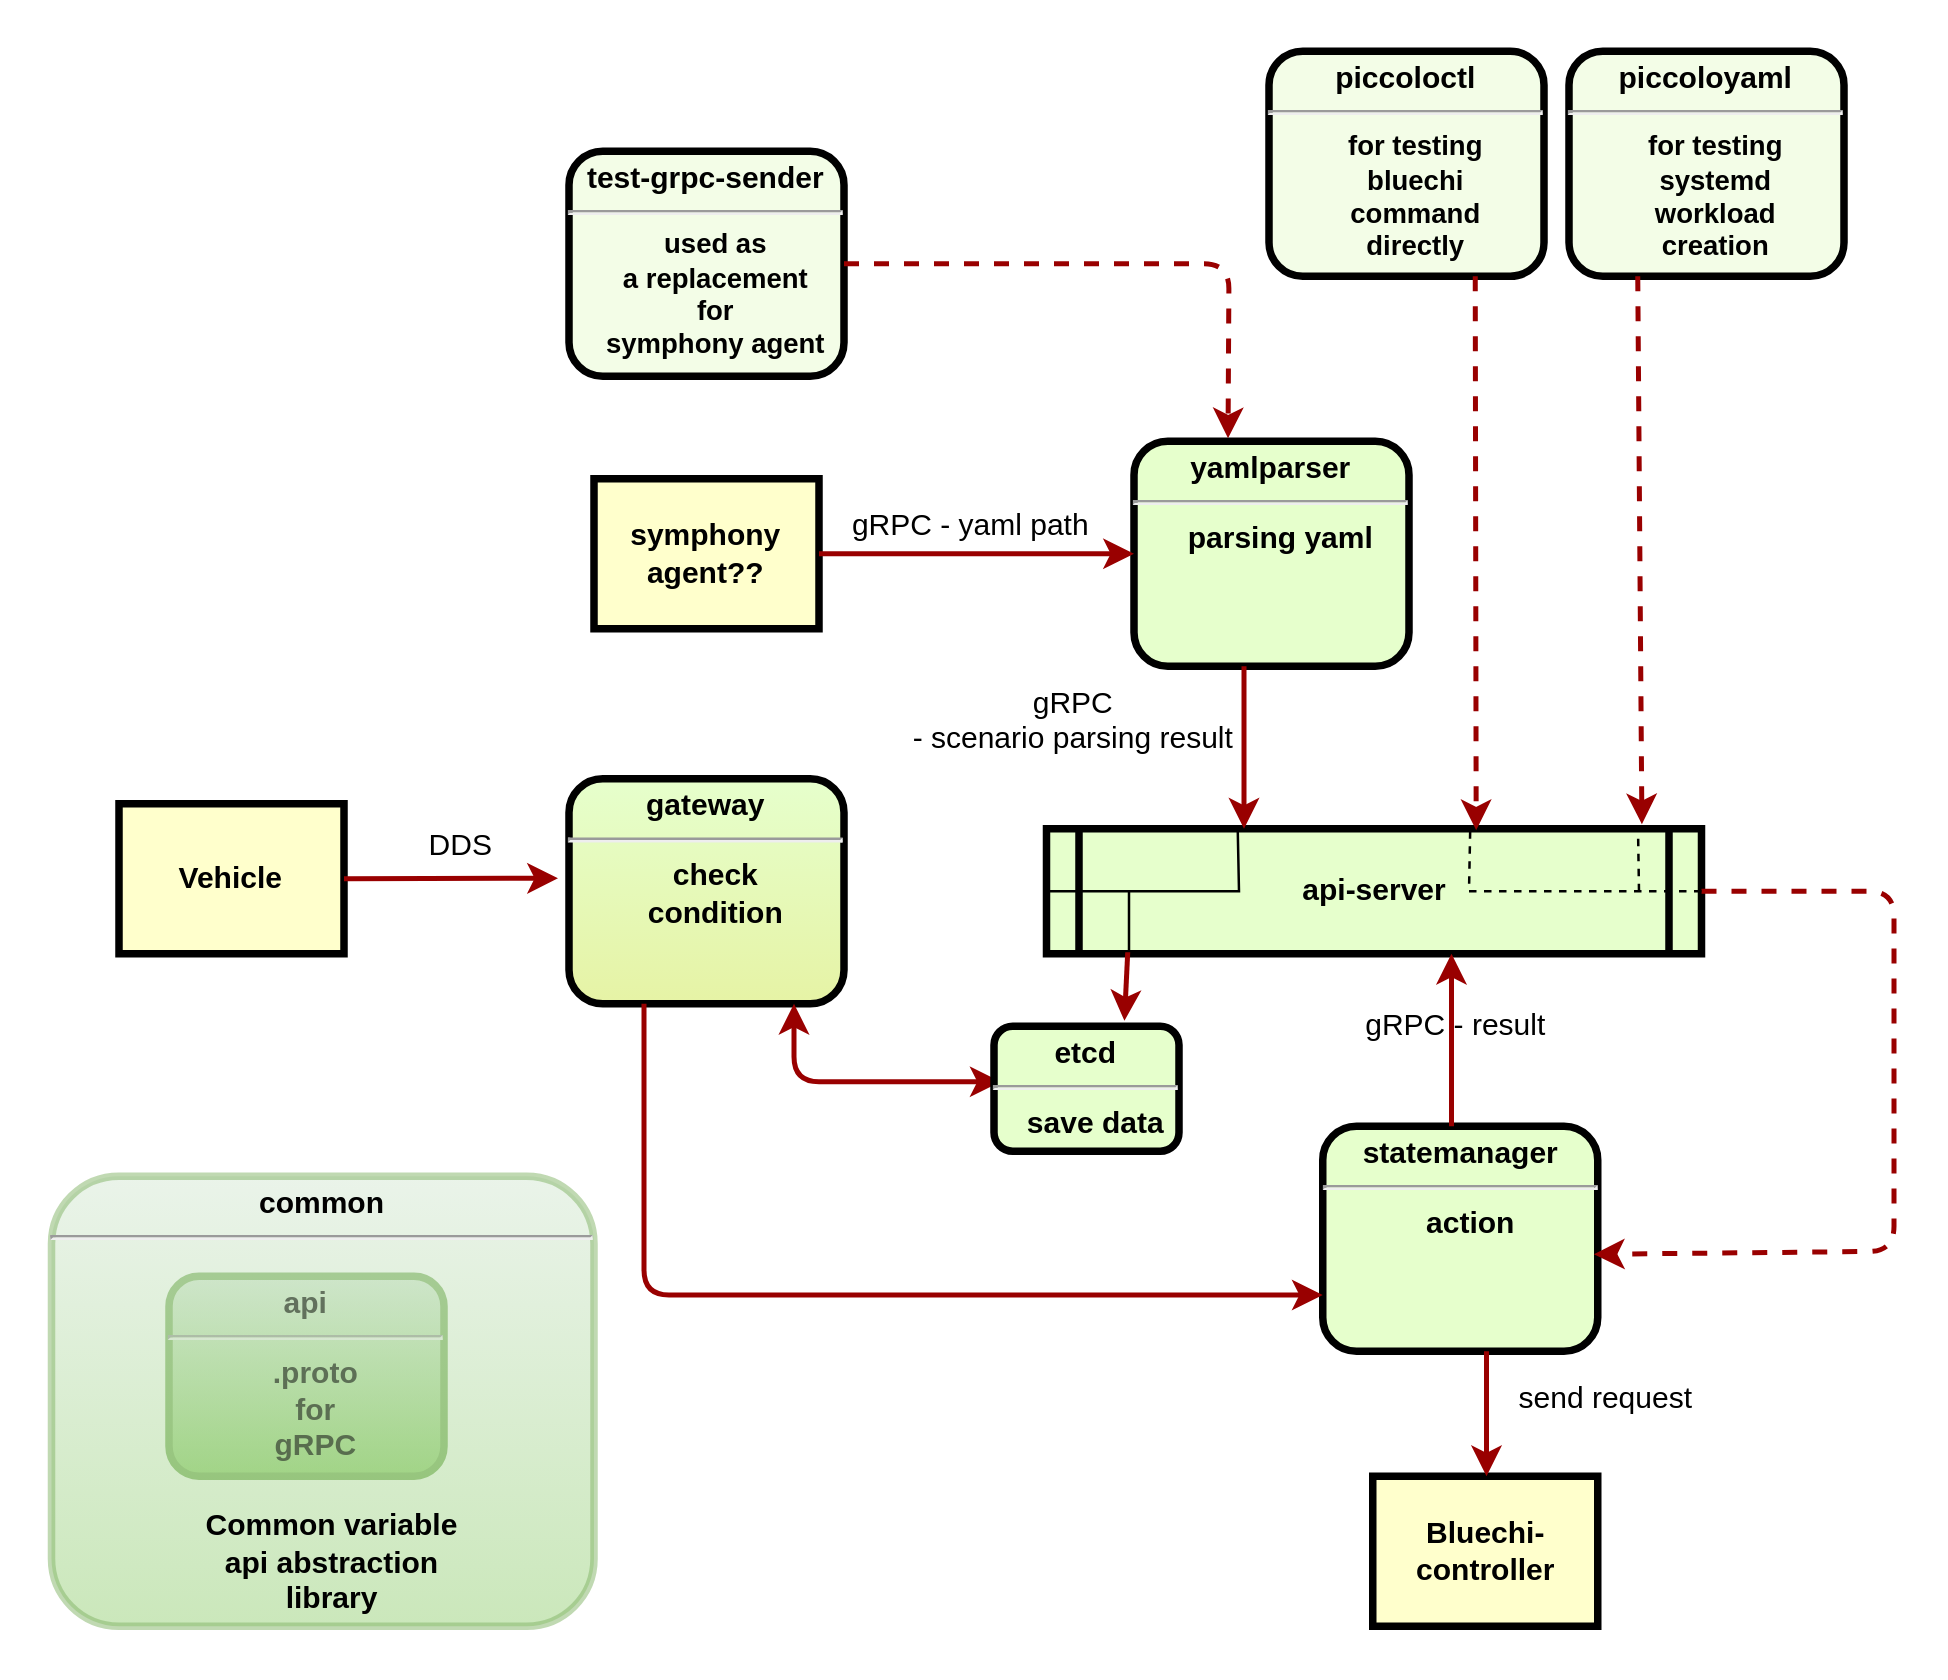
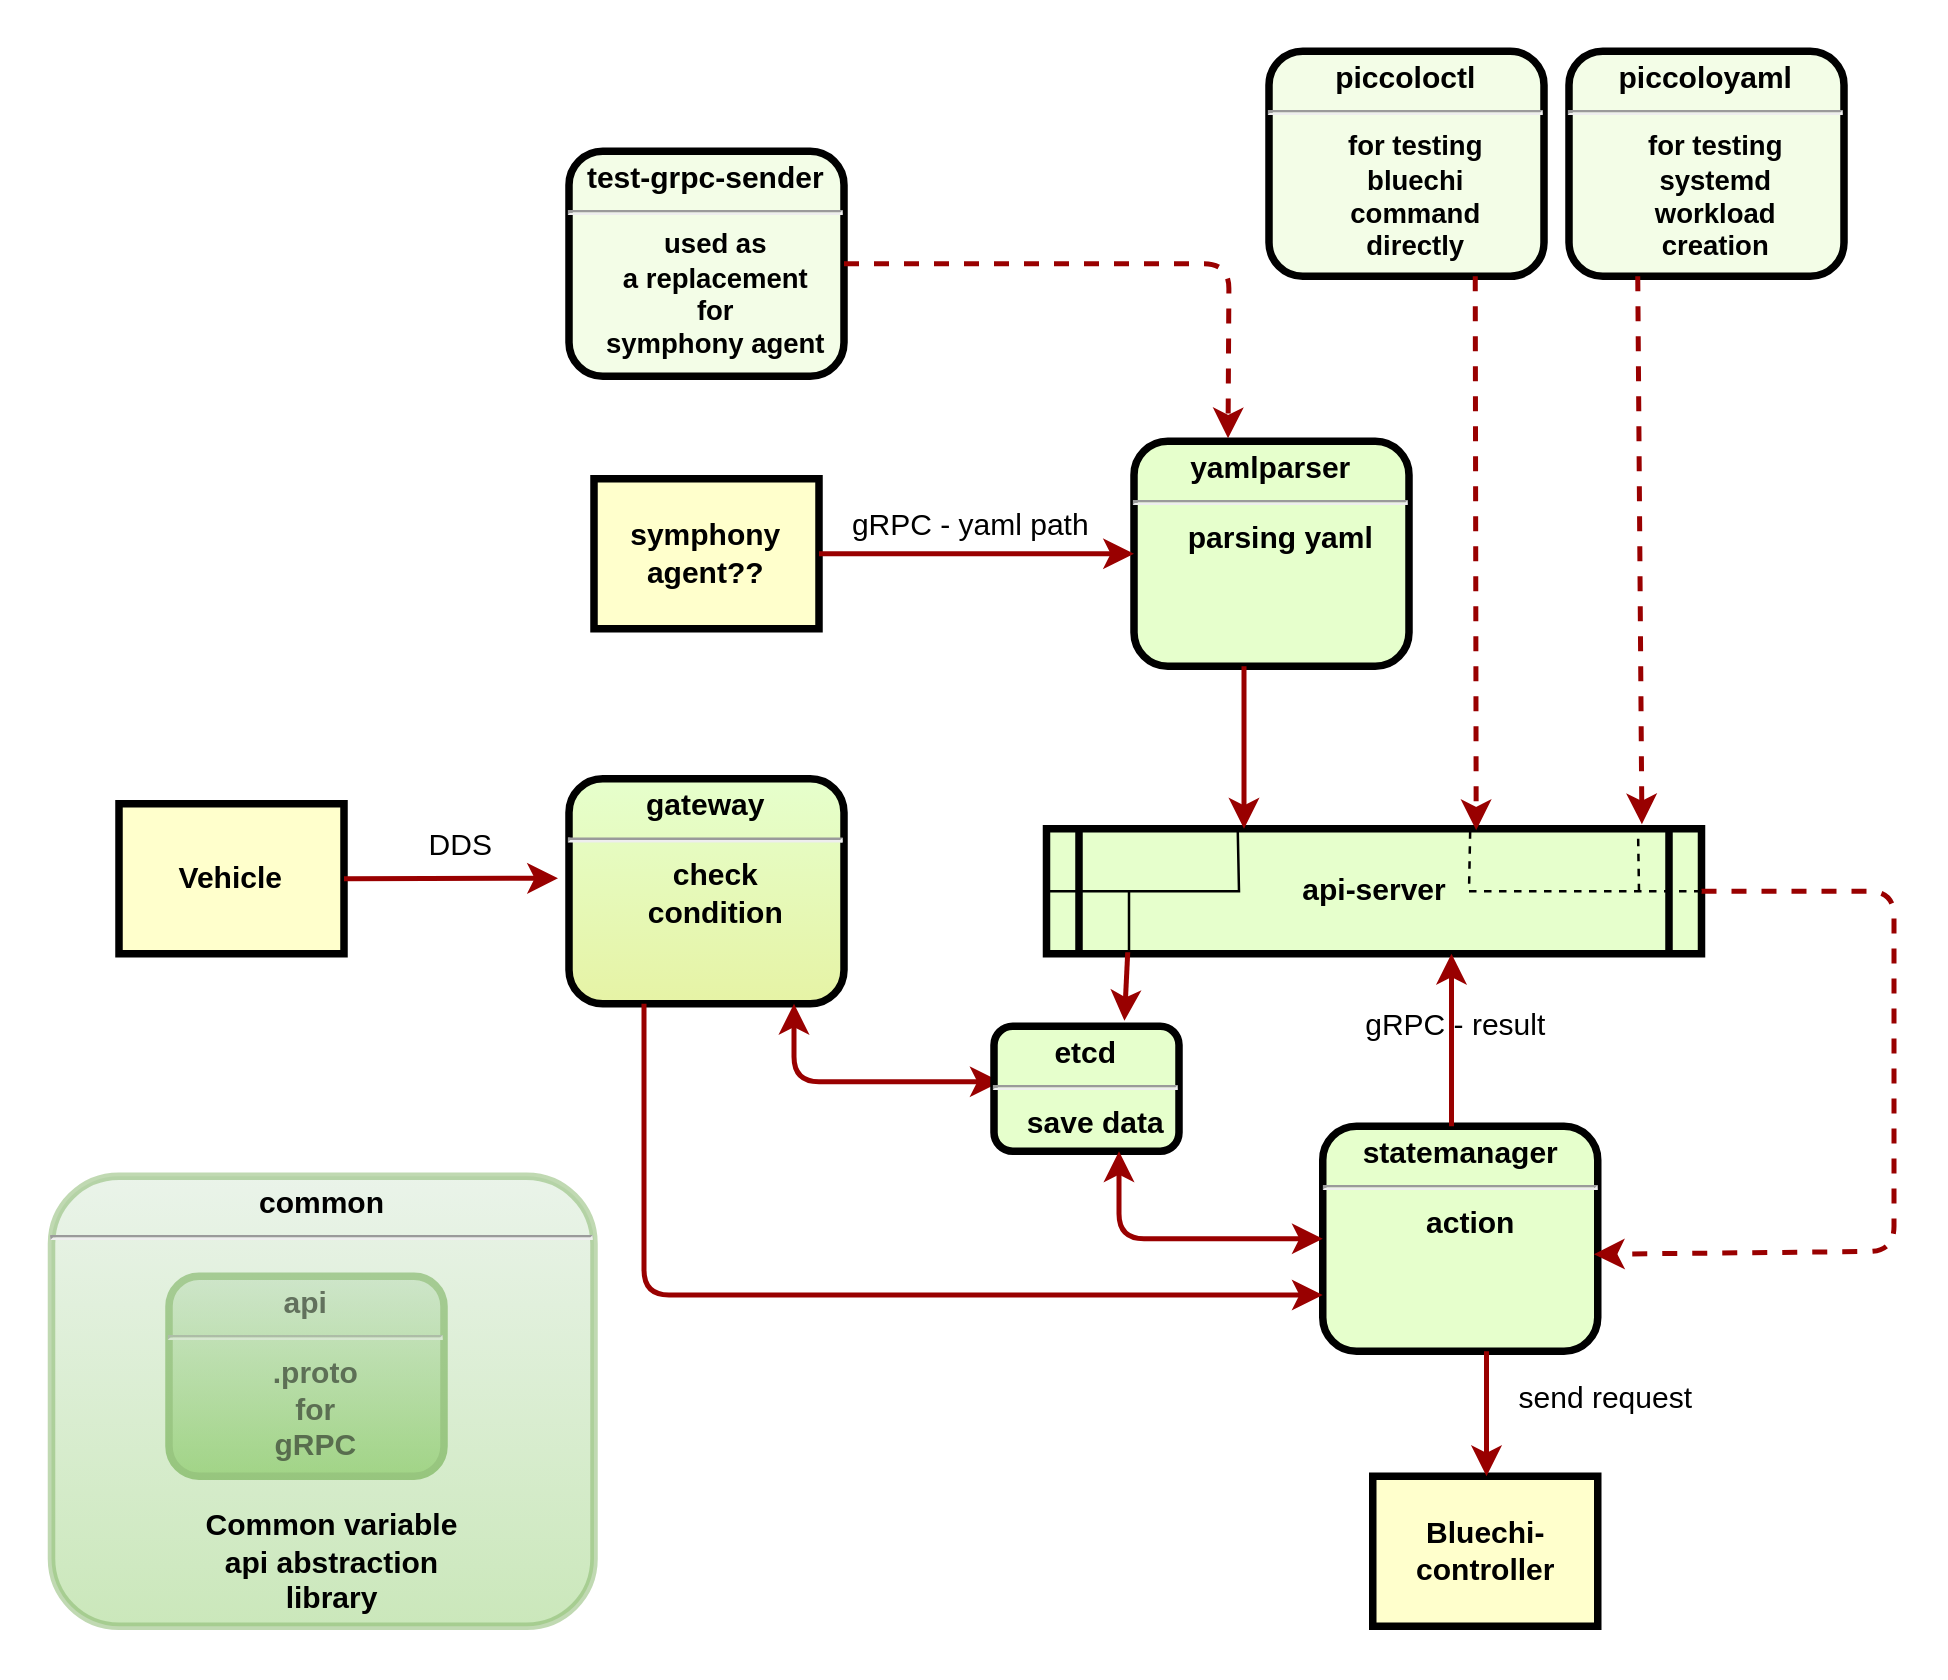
(1074, 730) -> none
none -> (1186, 1239)
